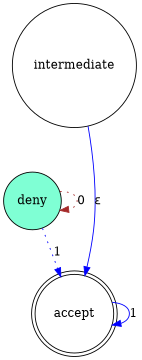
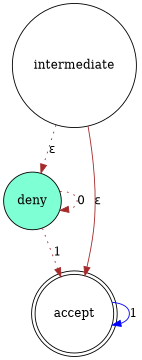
none -> (50, 145)
(95, 197) -> (95, 197)
(50, 248) -> (50, 248)
